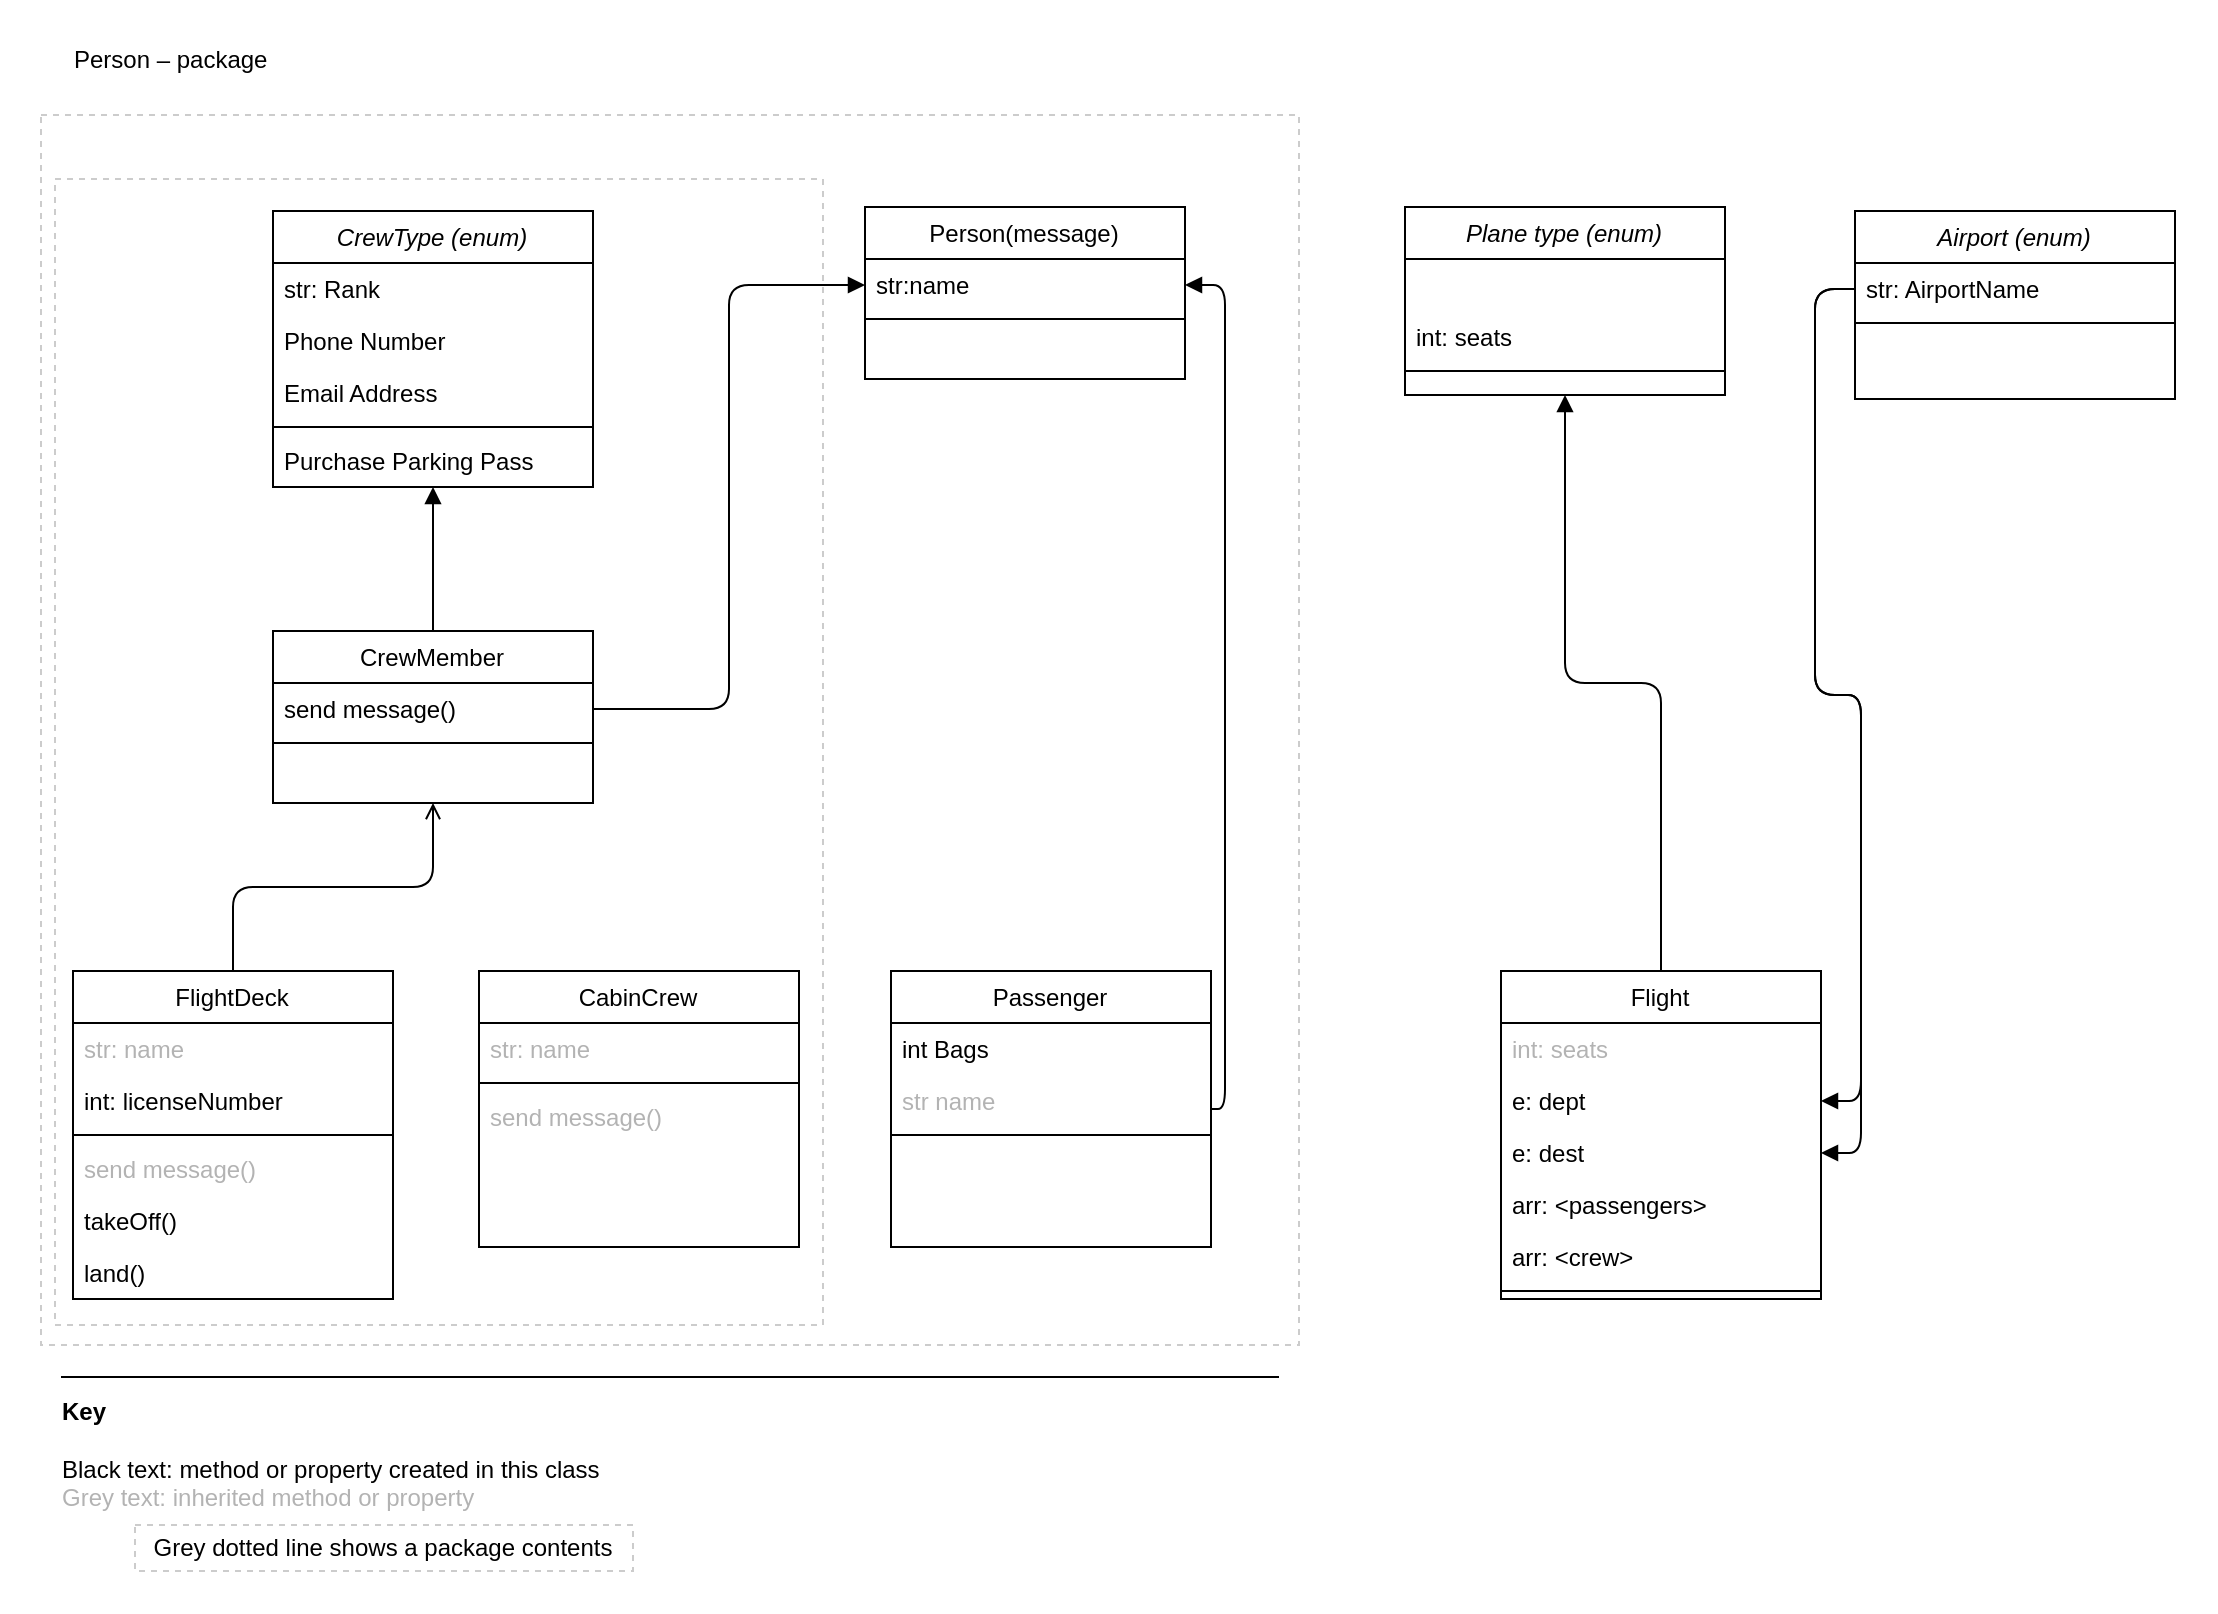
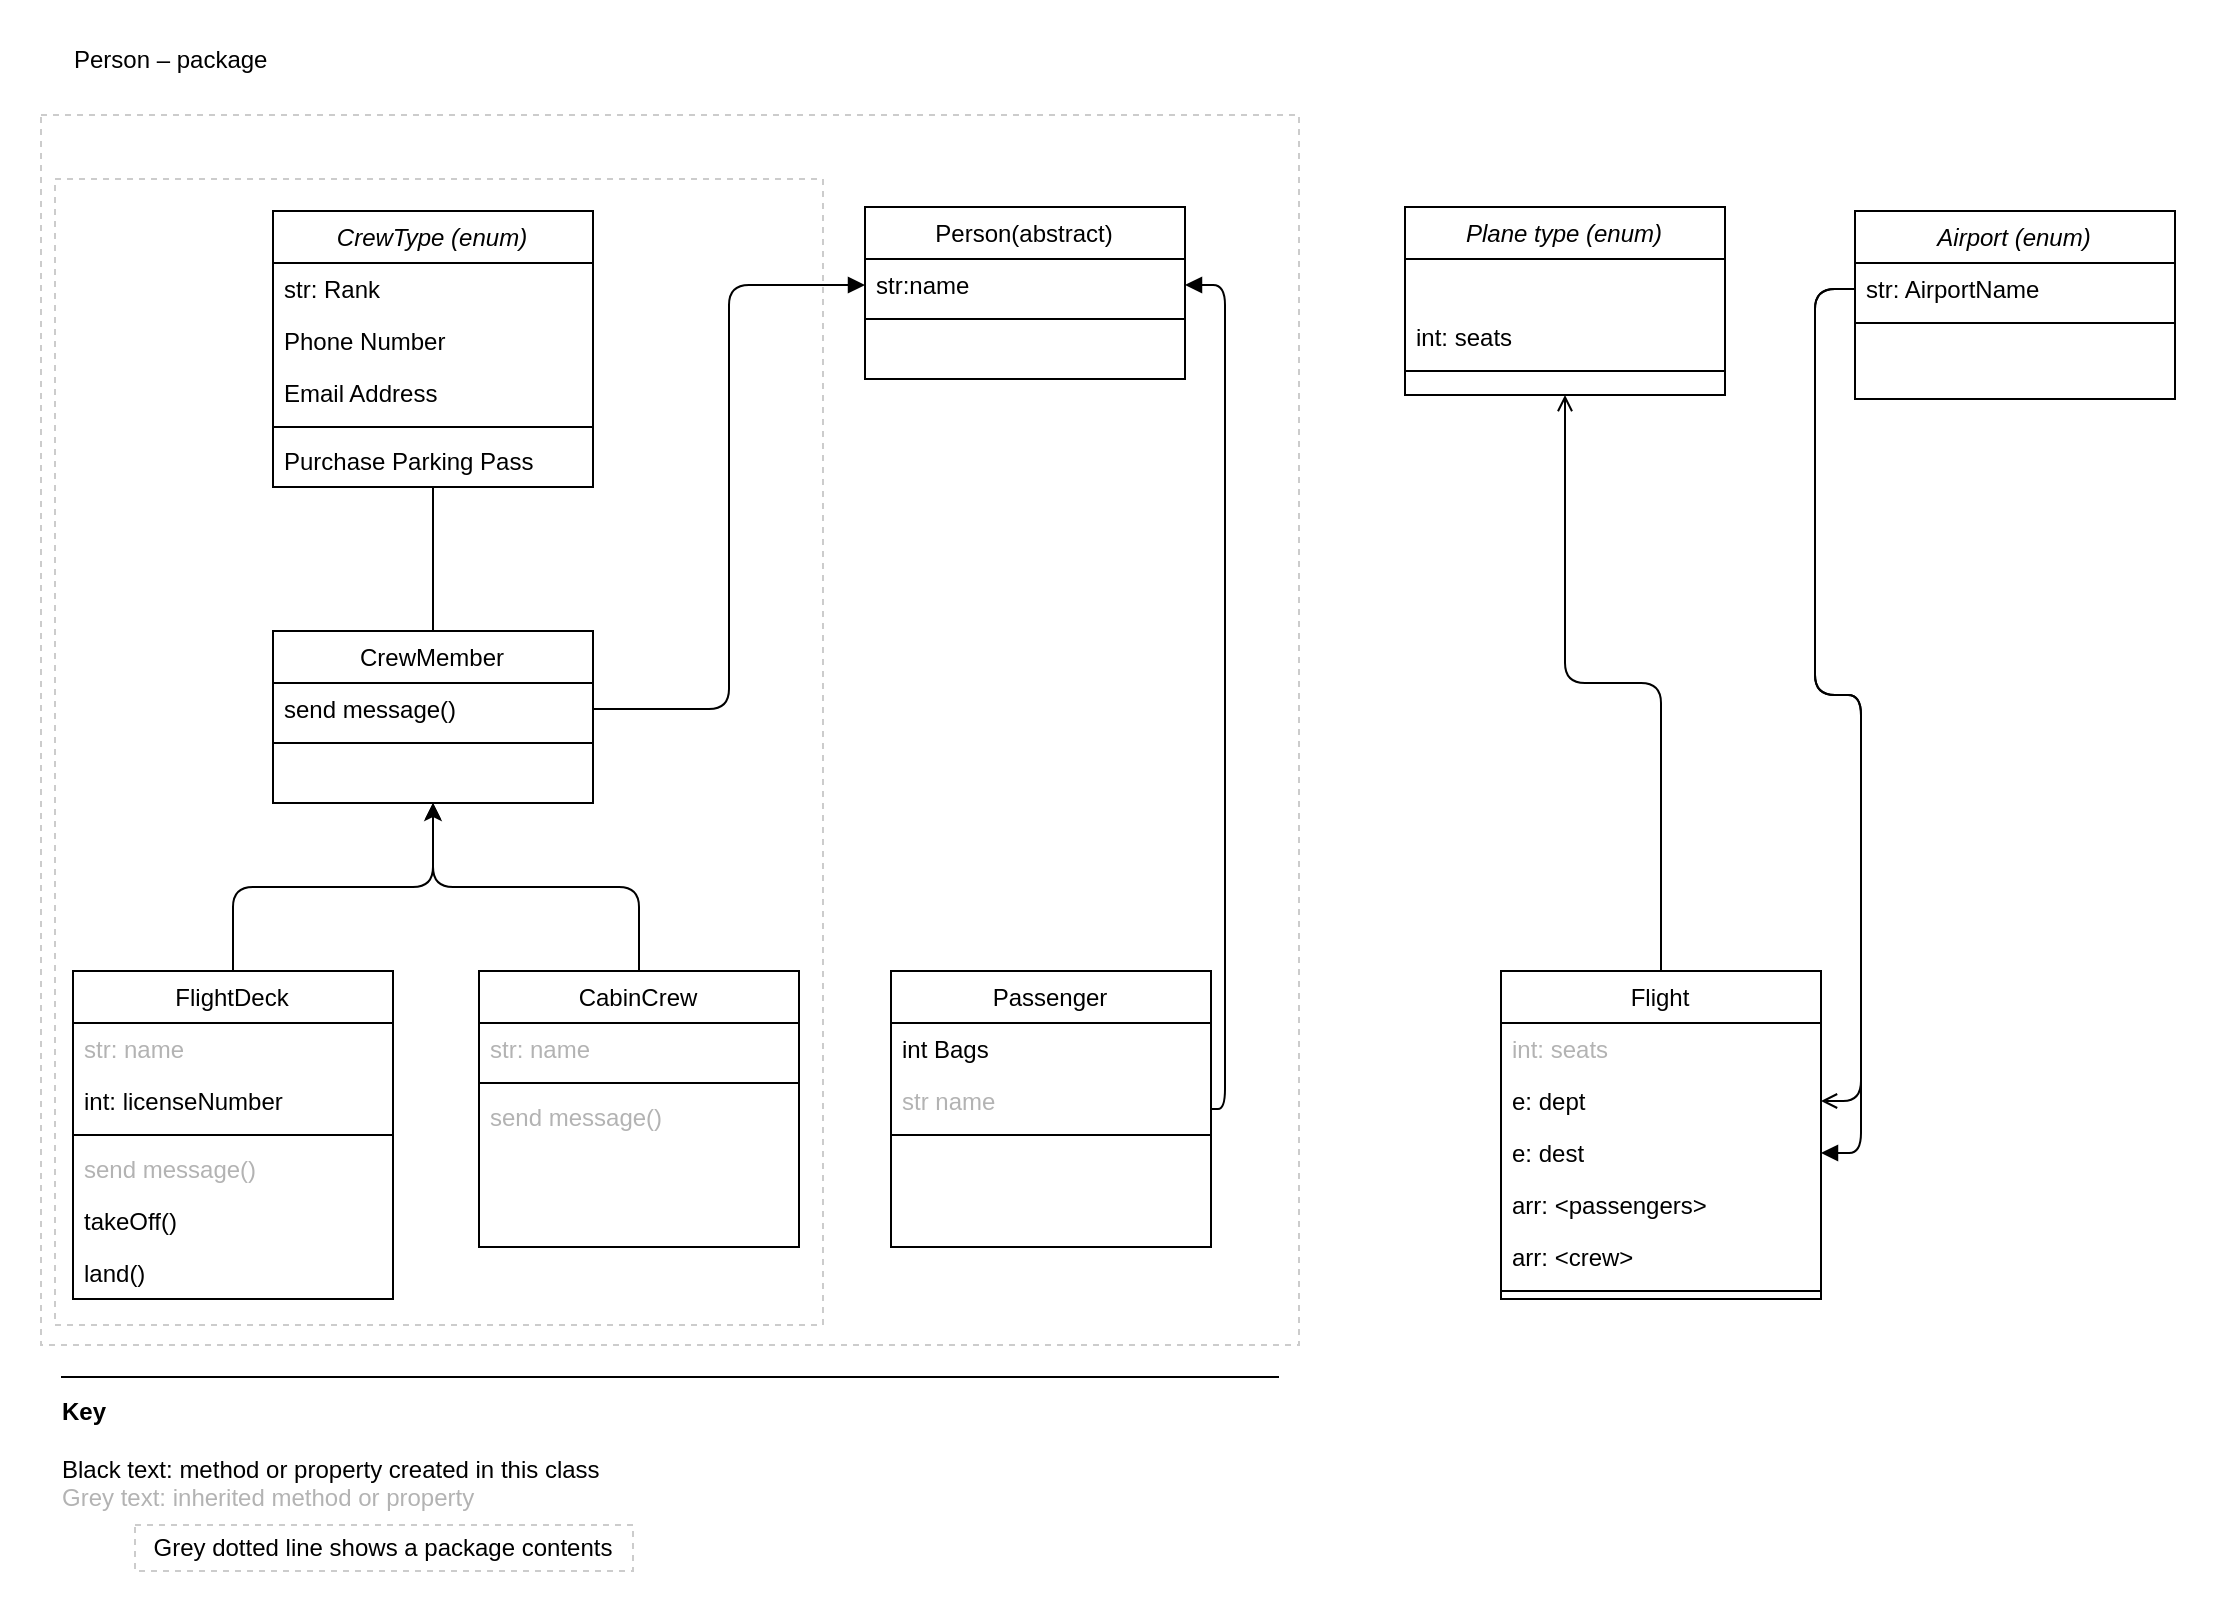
(1024, 234) -> (1024, 234)
(1565, 412) -> (1565, 407)
(433, 504) -> (433, 498)
none -> (573, 887)
(1849, 1101) -> (1839, 1101)
